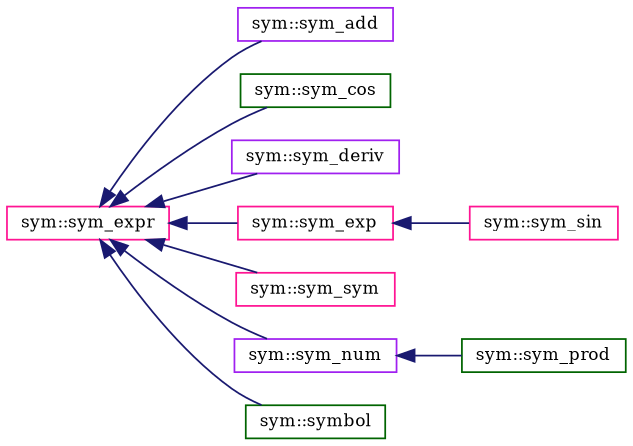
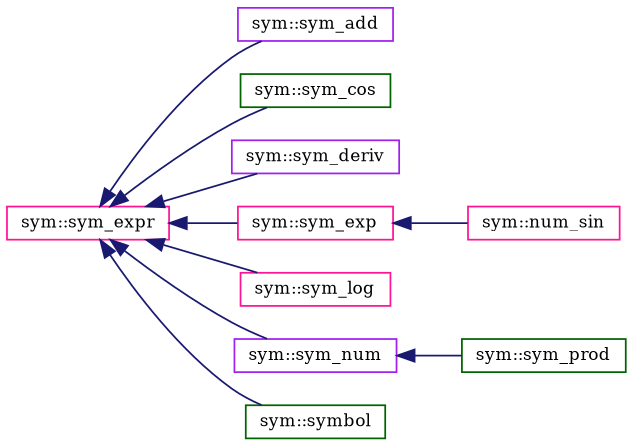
(544, 223) -> (544, 223)
(315, 289) -> (315, 289)
